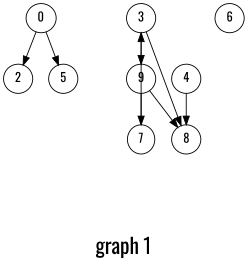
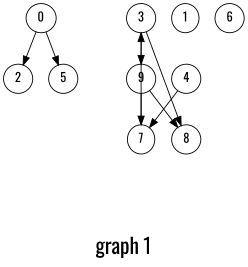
none -> (185, 18)
(186, 105) -> (166, 105)
